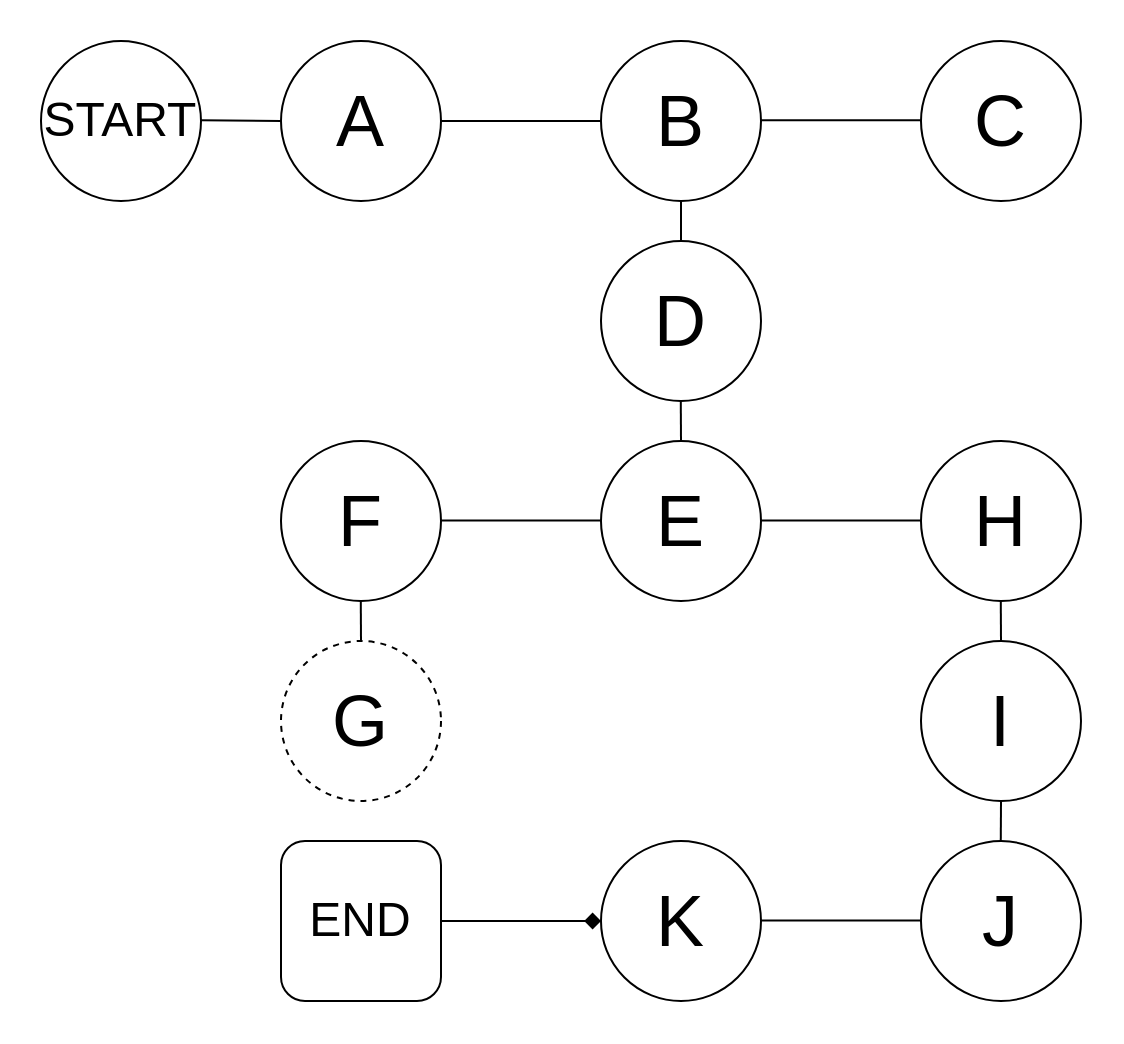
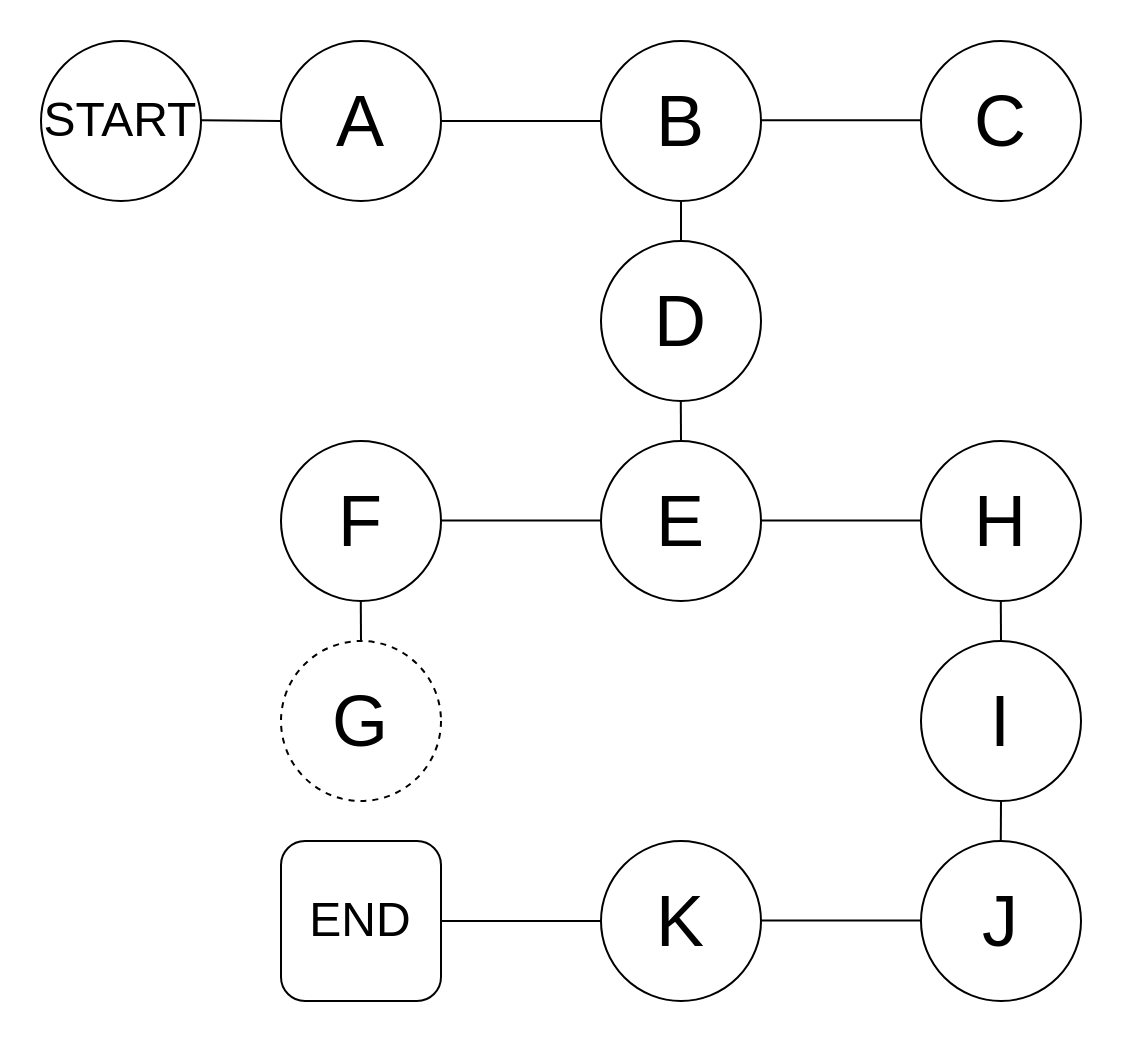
(585, 921) -> (592, 921)
